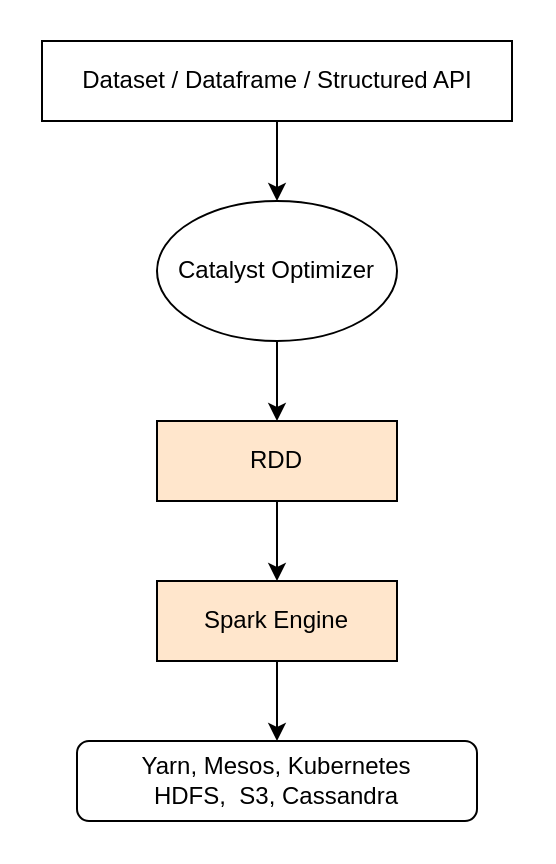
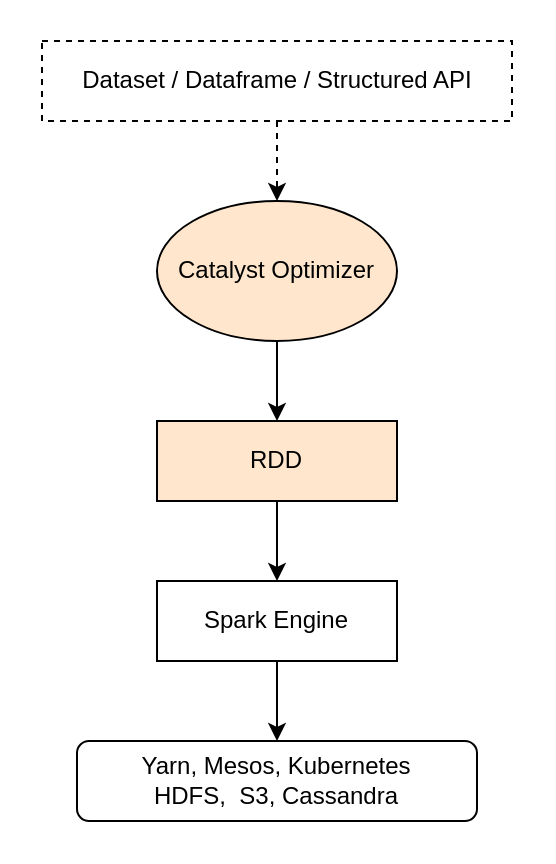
(277, 81) -> (277, 81)
(277, 151) -> (277, 151)
(277, 271) -> (277, 271)
(277, 621) -> (277, 621)
